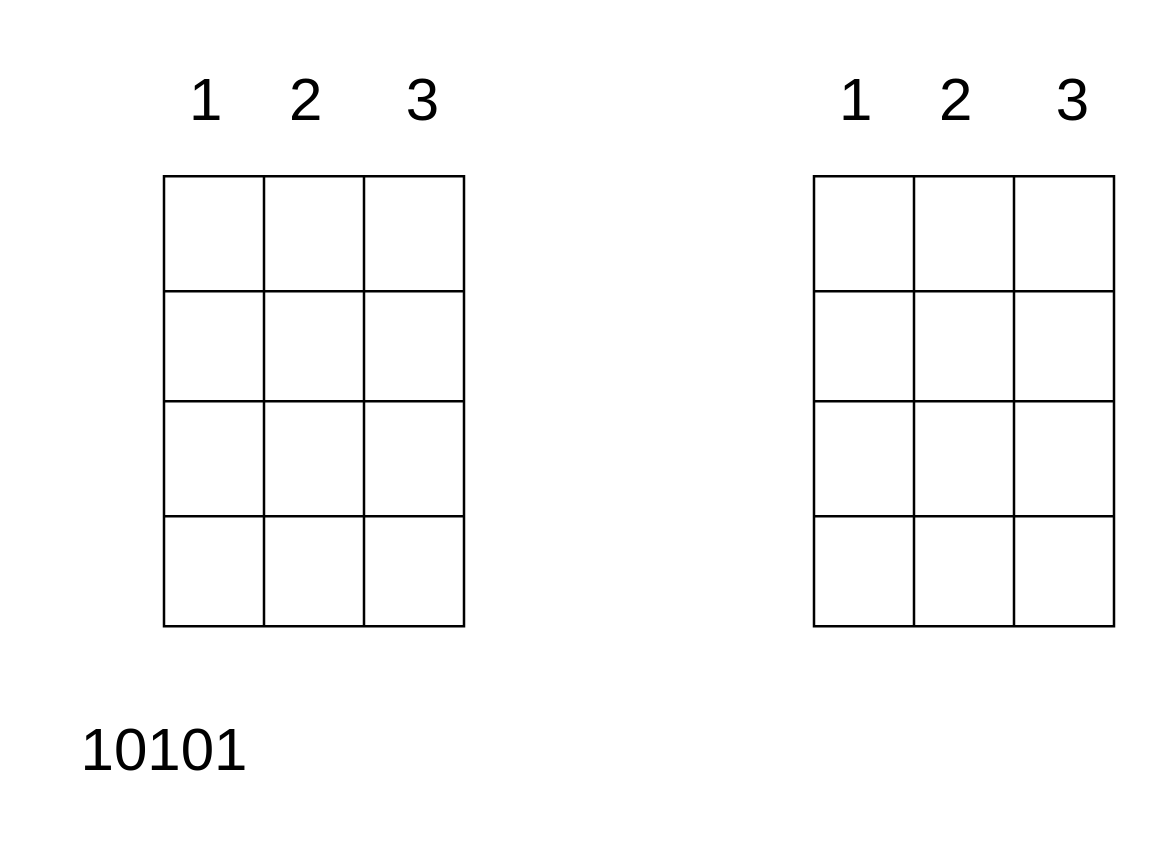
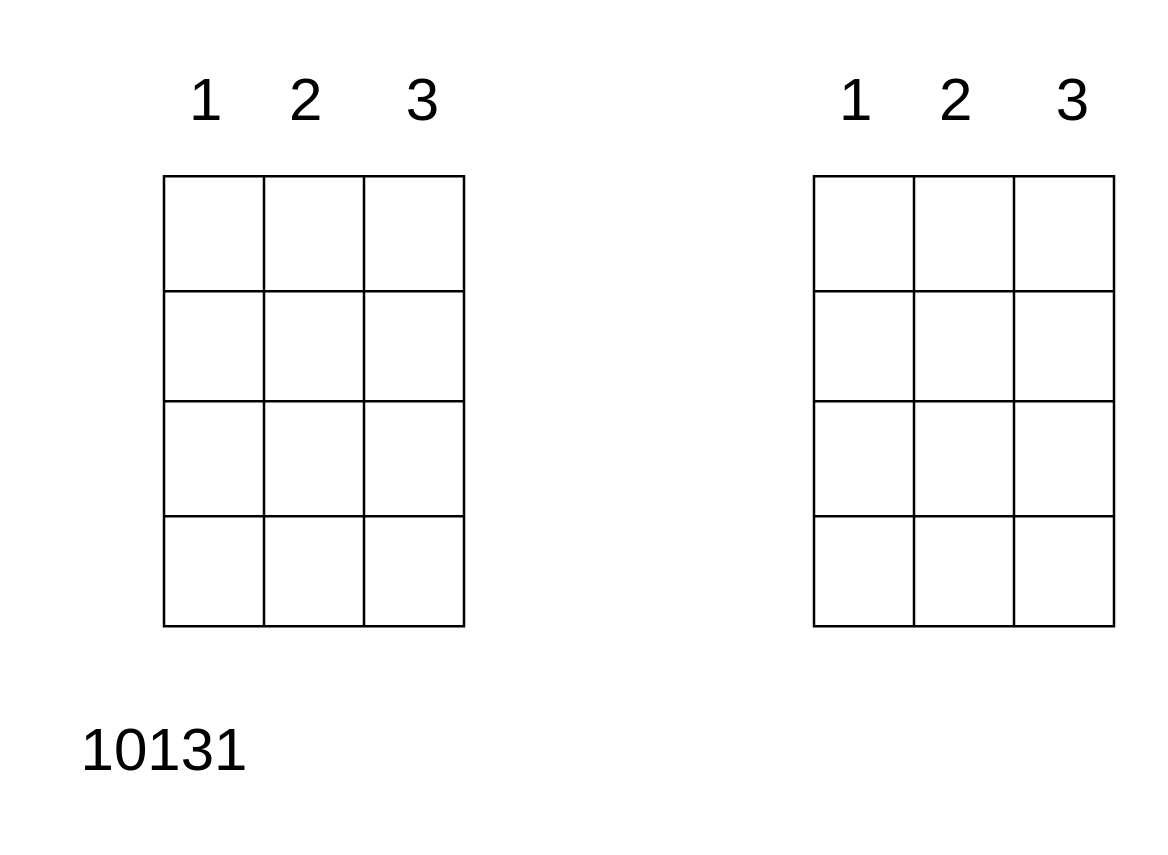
(165, 751) -> (165, 751)
